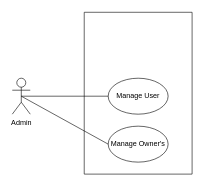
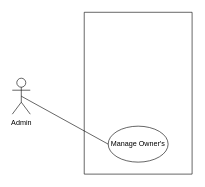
(68, 96) -> none
(138, 96) -> none
